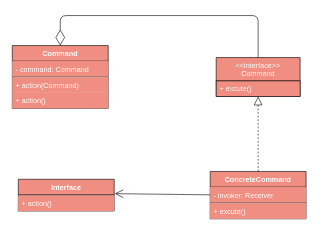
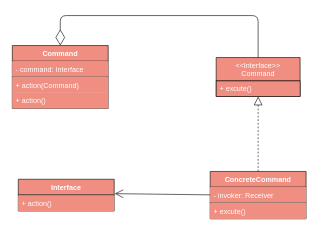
(49, 69) -> (53, 69)
